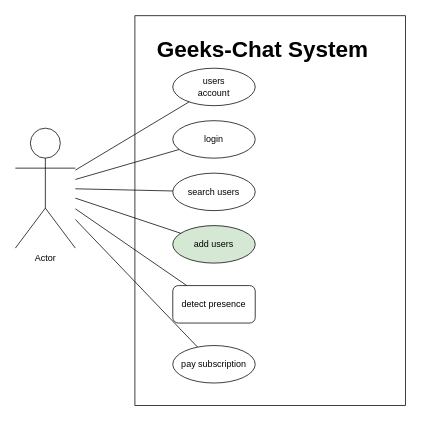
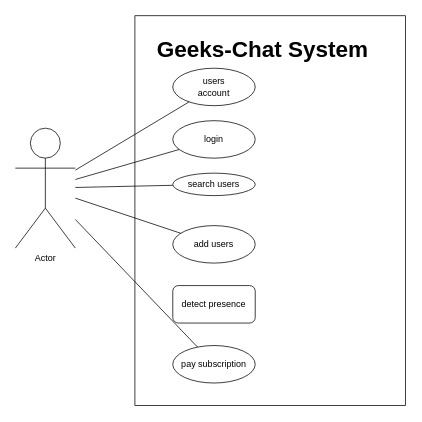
(214, 192) -> (214, 184)
(214, 244) -> (214, 244)
(131, 247) -> none
